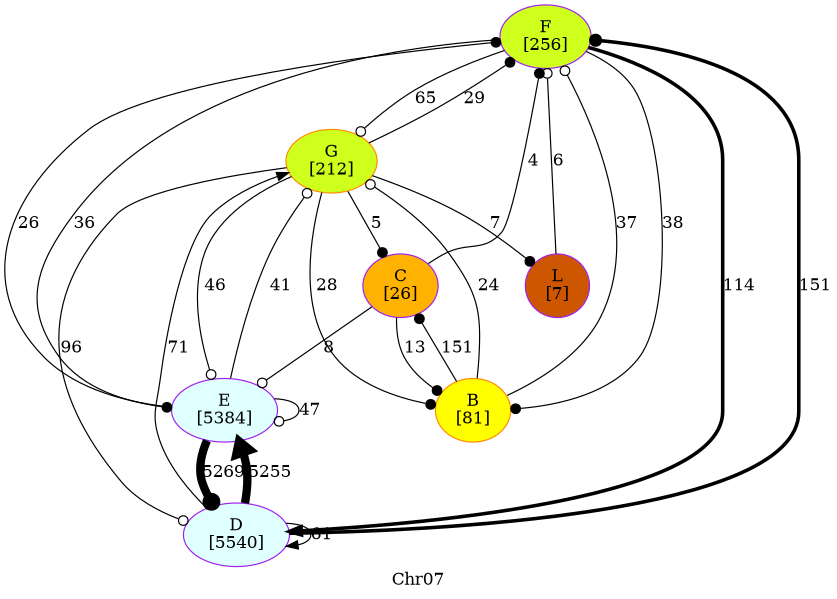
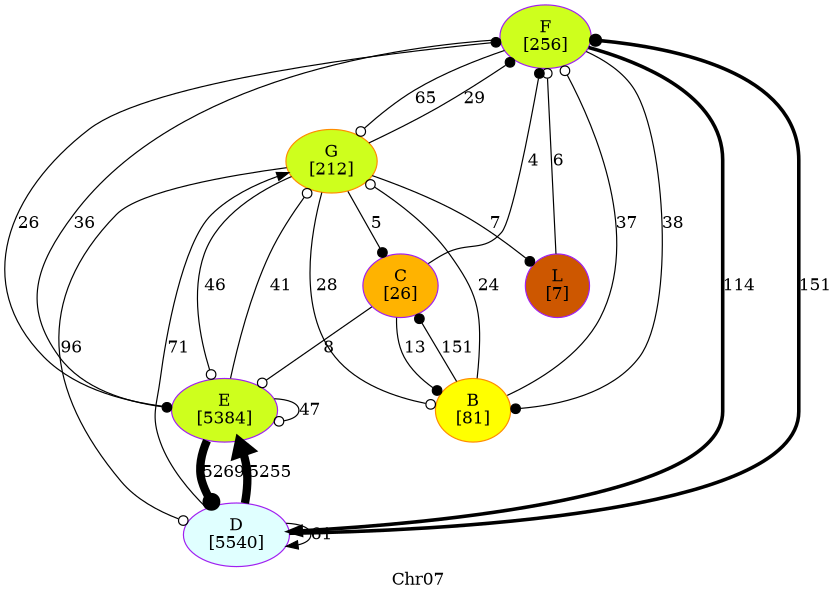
(319, 328) -> (319, 328)
(225, 410) -> (225, 410)
